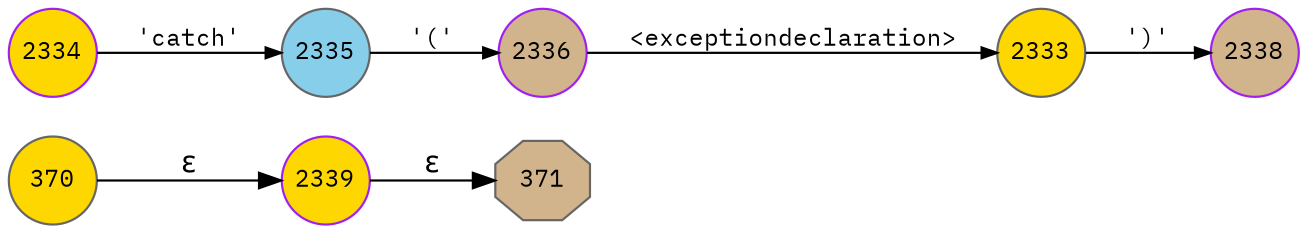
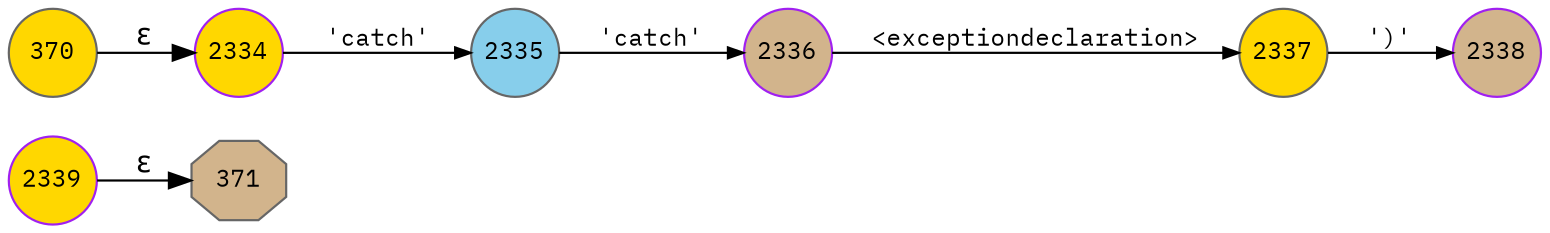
(433, 40) -> (652, 40)
(1041, 53) -> (1283, 53)
(178, 181) -> (135, 53)
